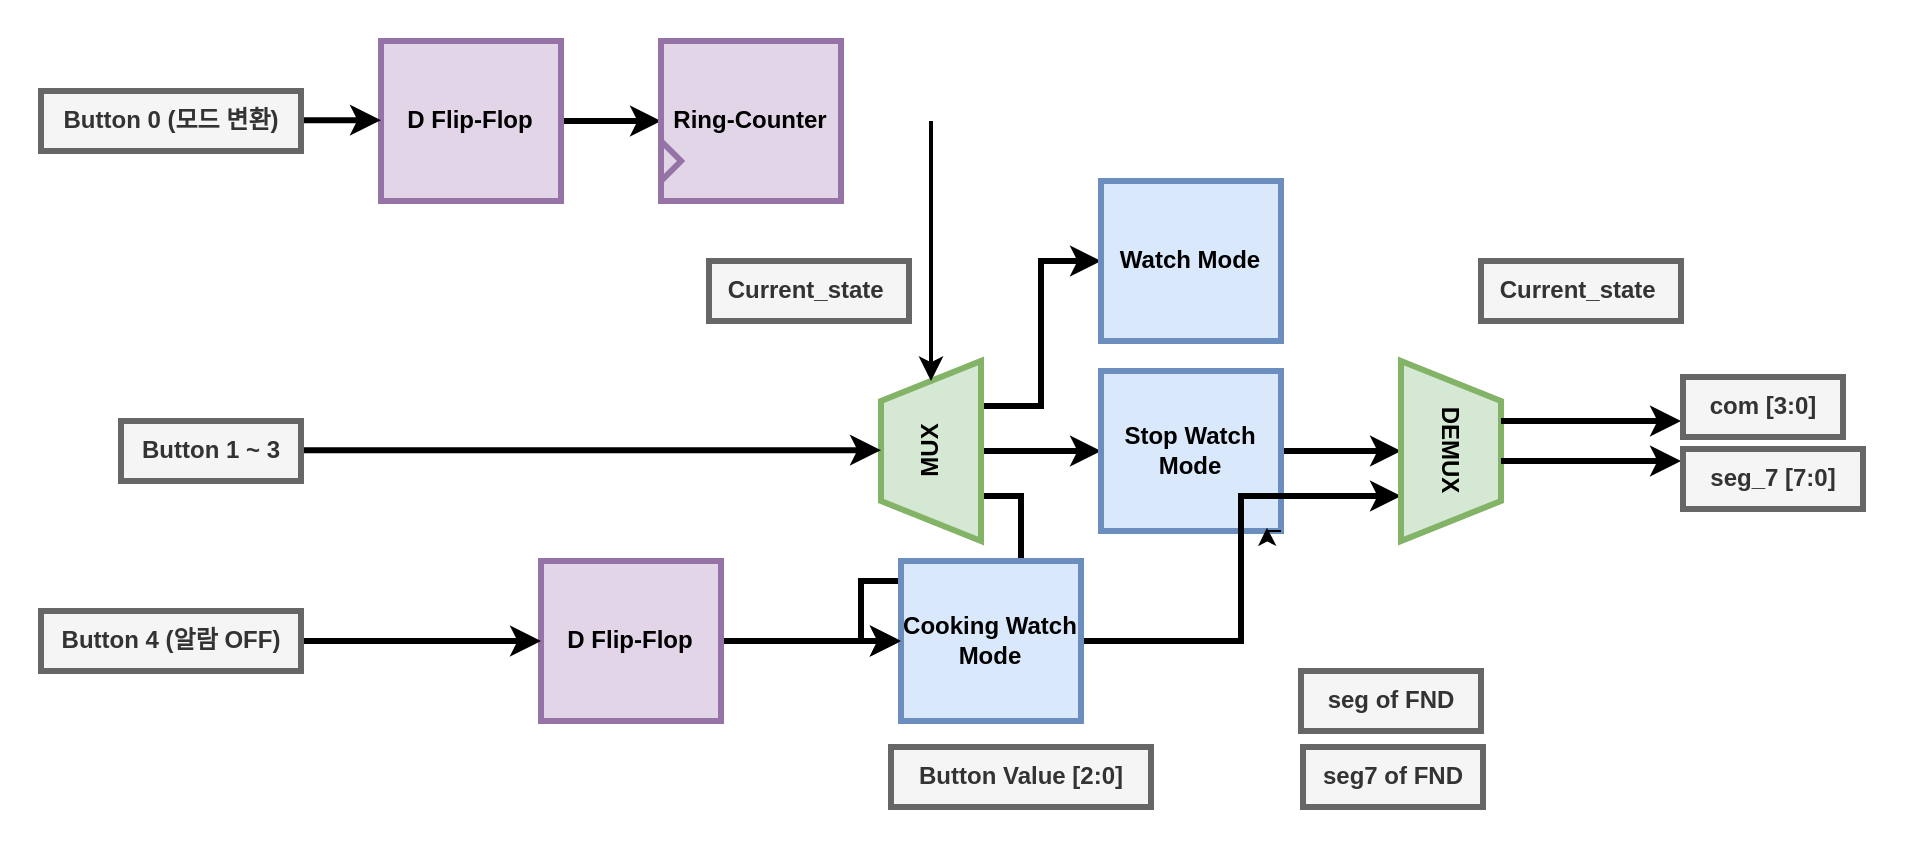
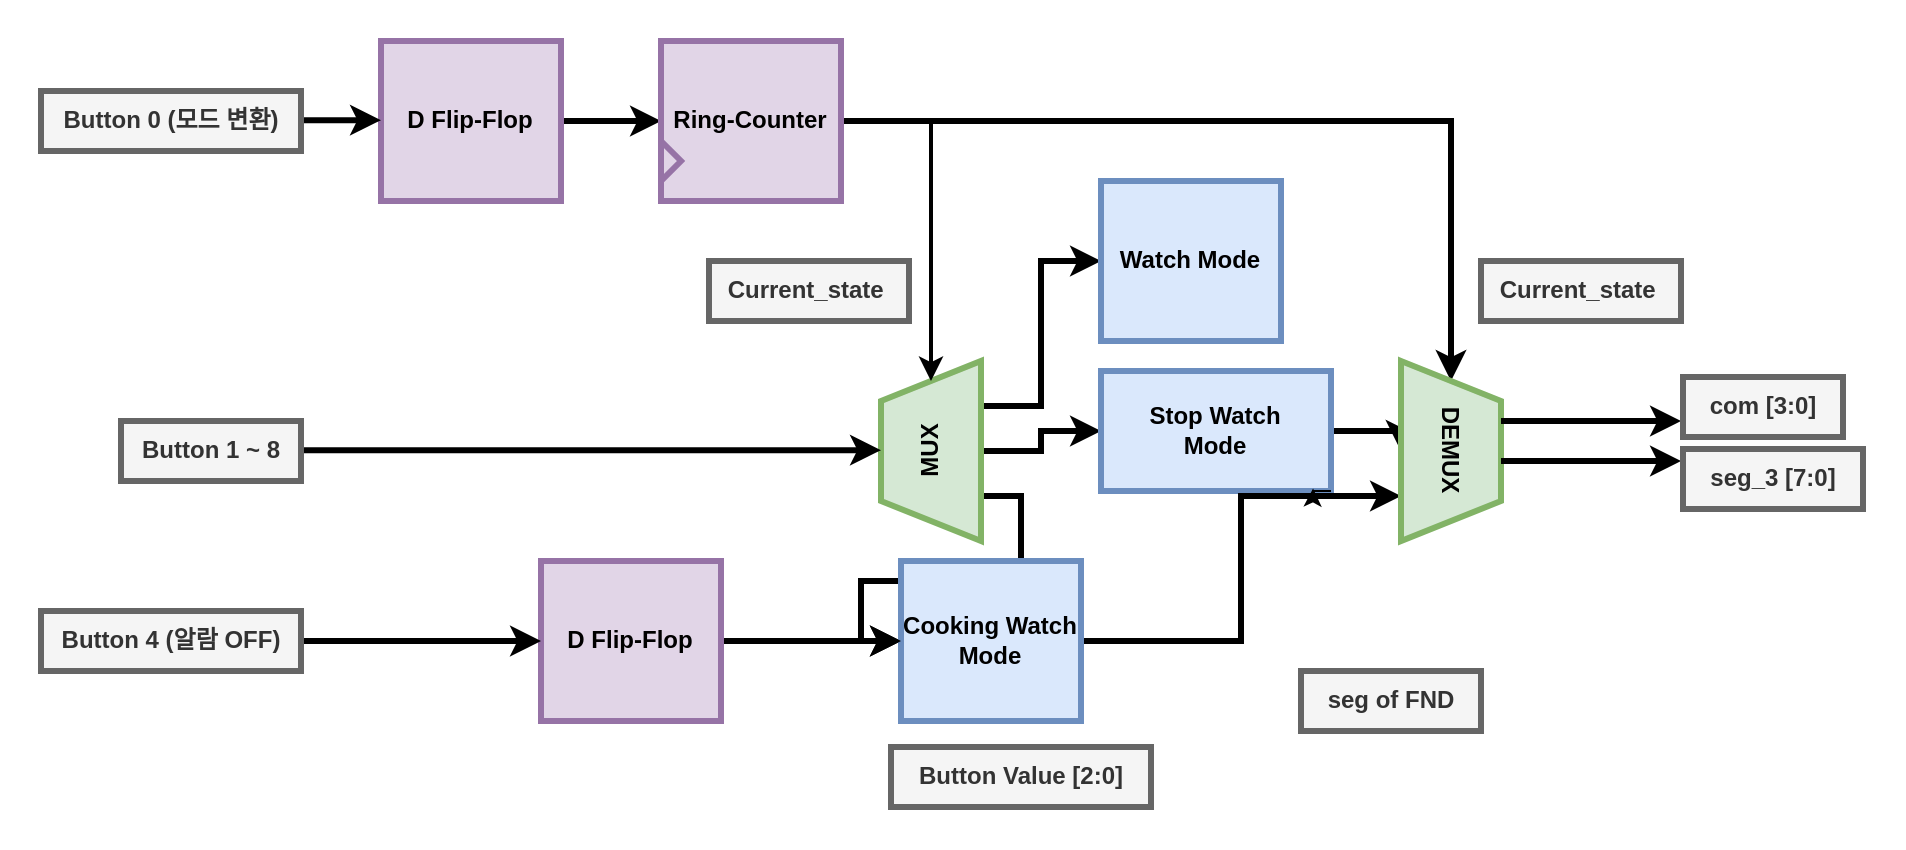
none -> (1266, 121)
(212, 451) -> (212, 451)
(1191, 451) -> (1216, 431)
(1774, 479) -> (1774, 479)
(1393, 777) -> none
